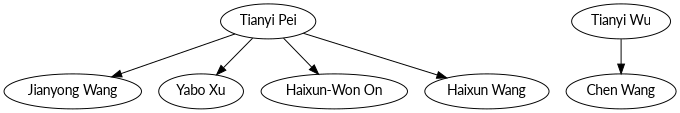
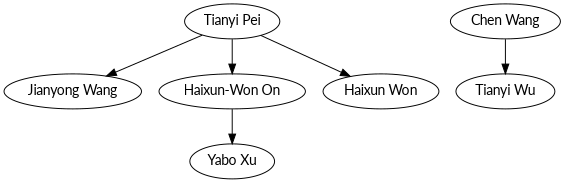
(621, 52) -> (505, 52)
(238, 53) -> (232, 122)
(487, 91) -> (381, 91)
